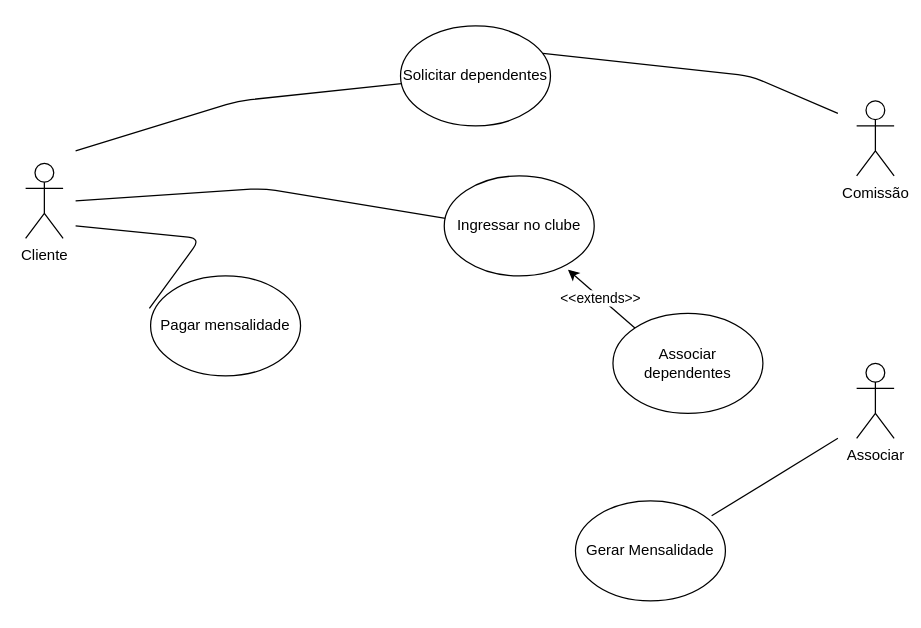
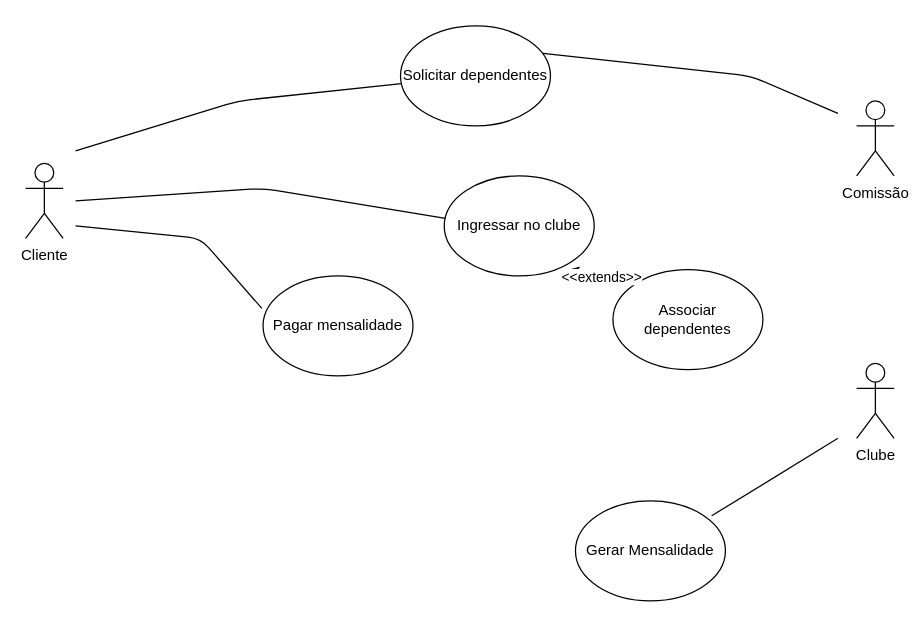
(226, 326) -> (338, 326)
(688, 363) -> (688, 319)
(876, 456) -> (876, 456)
